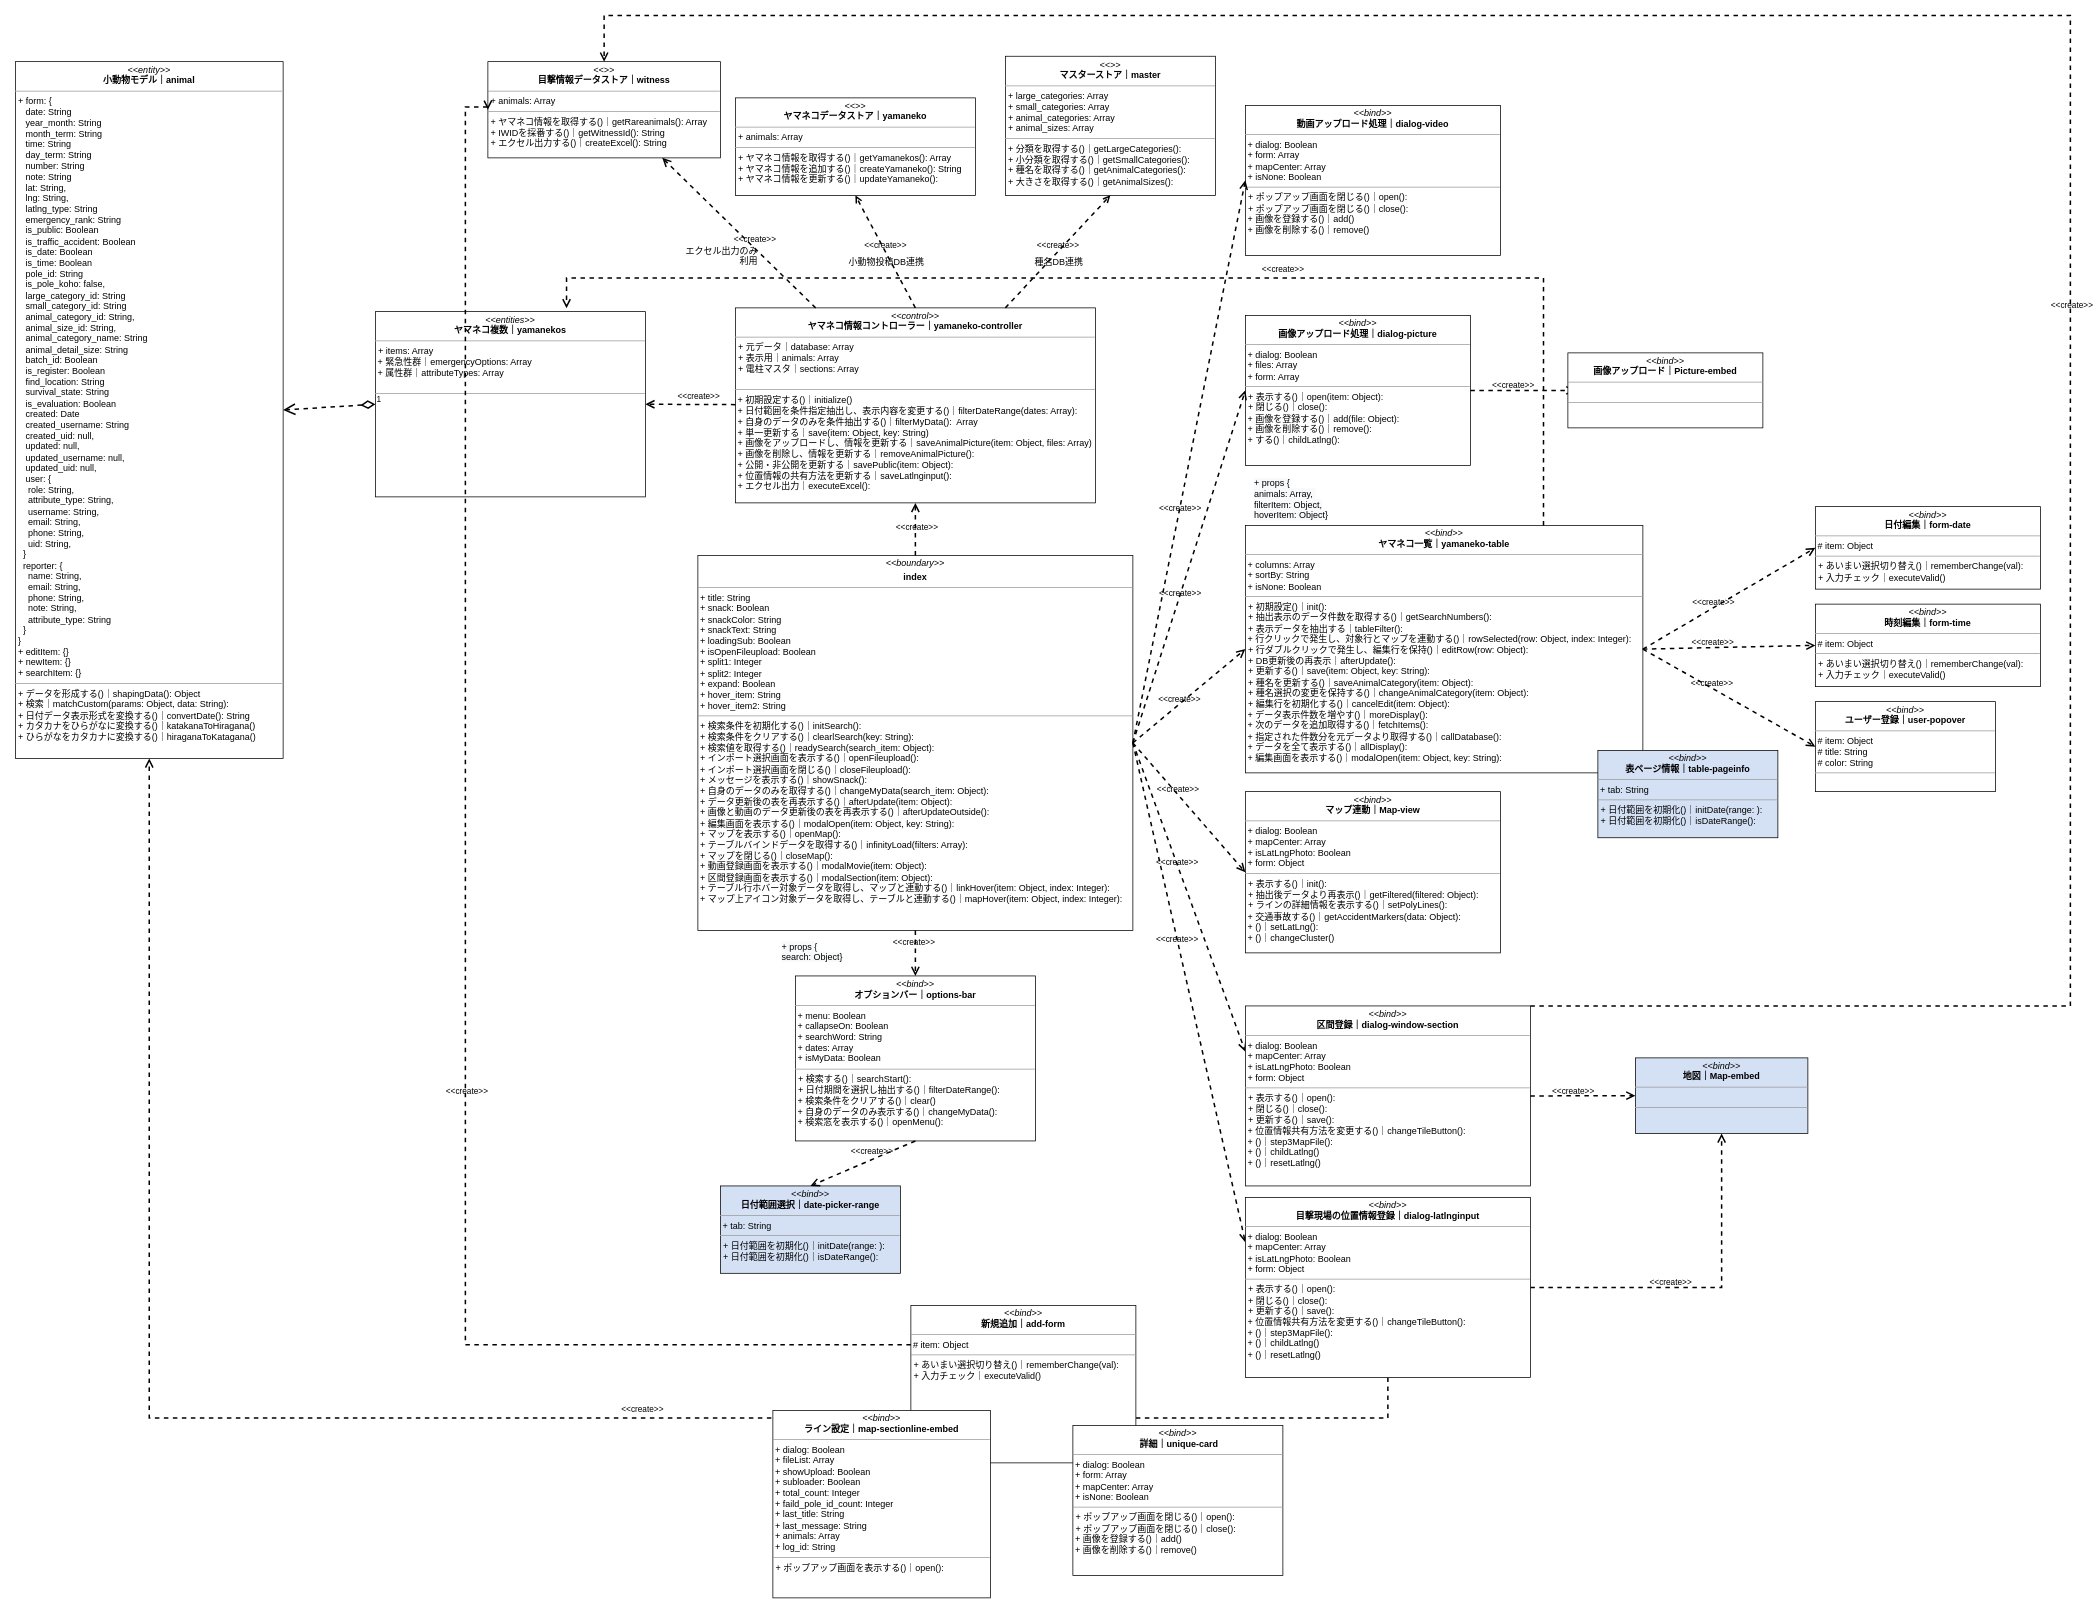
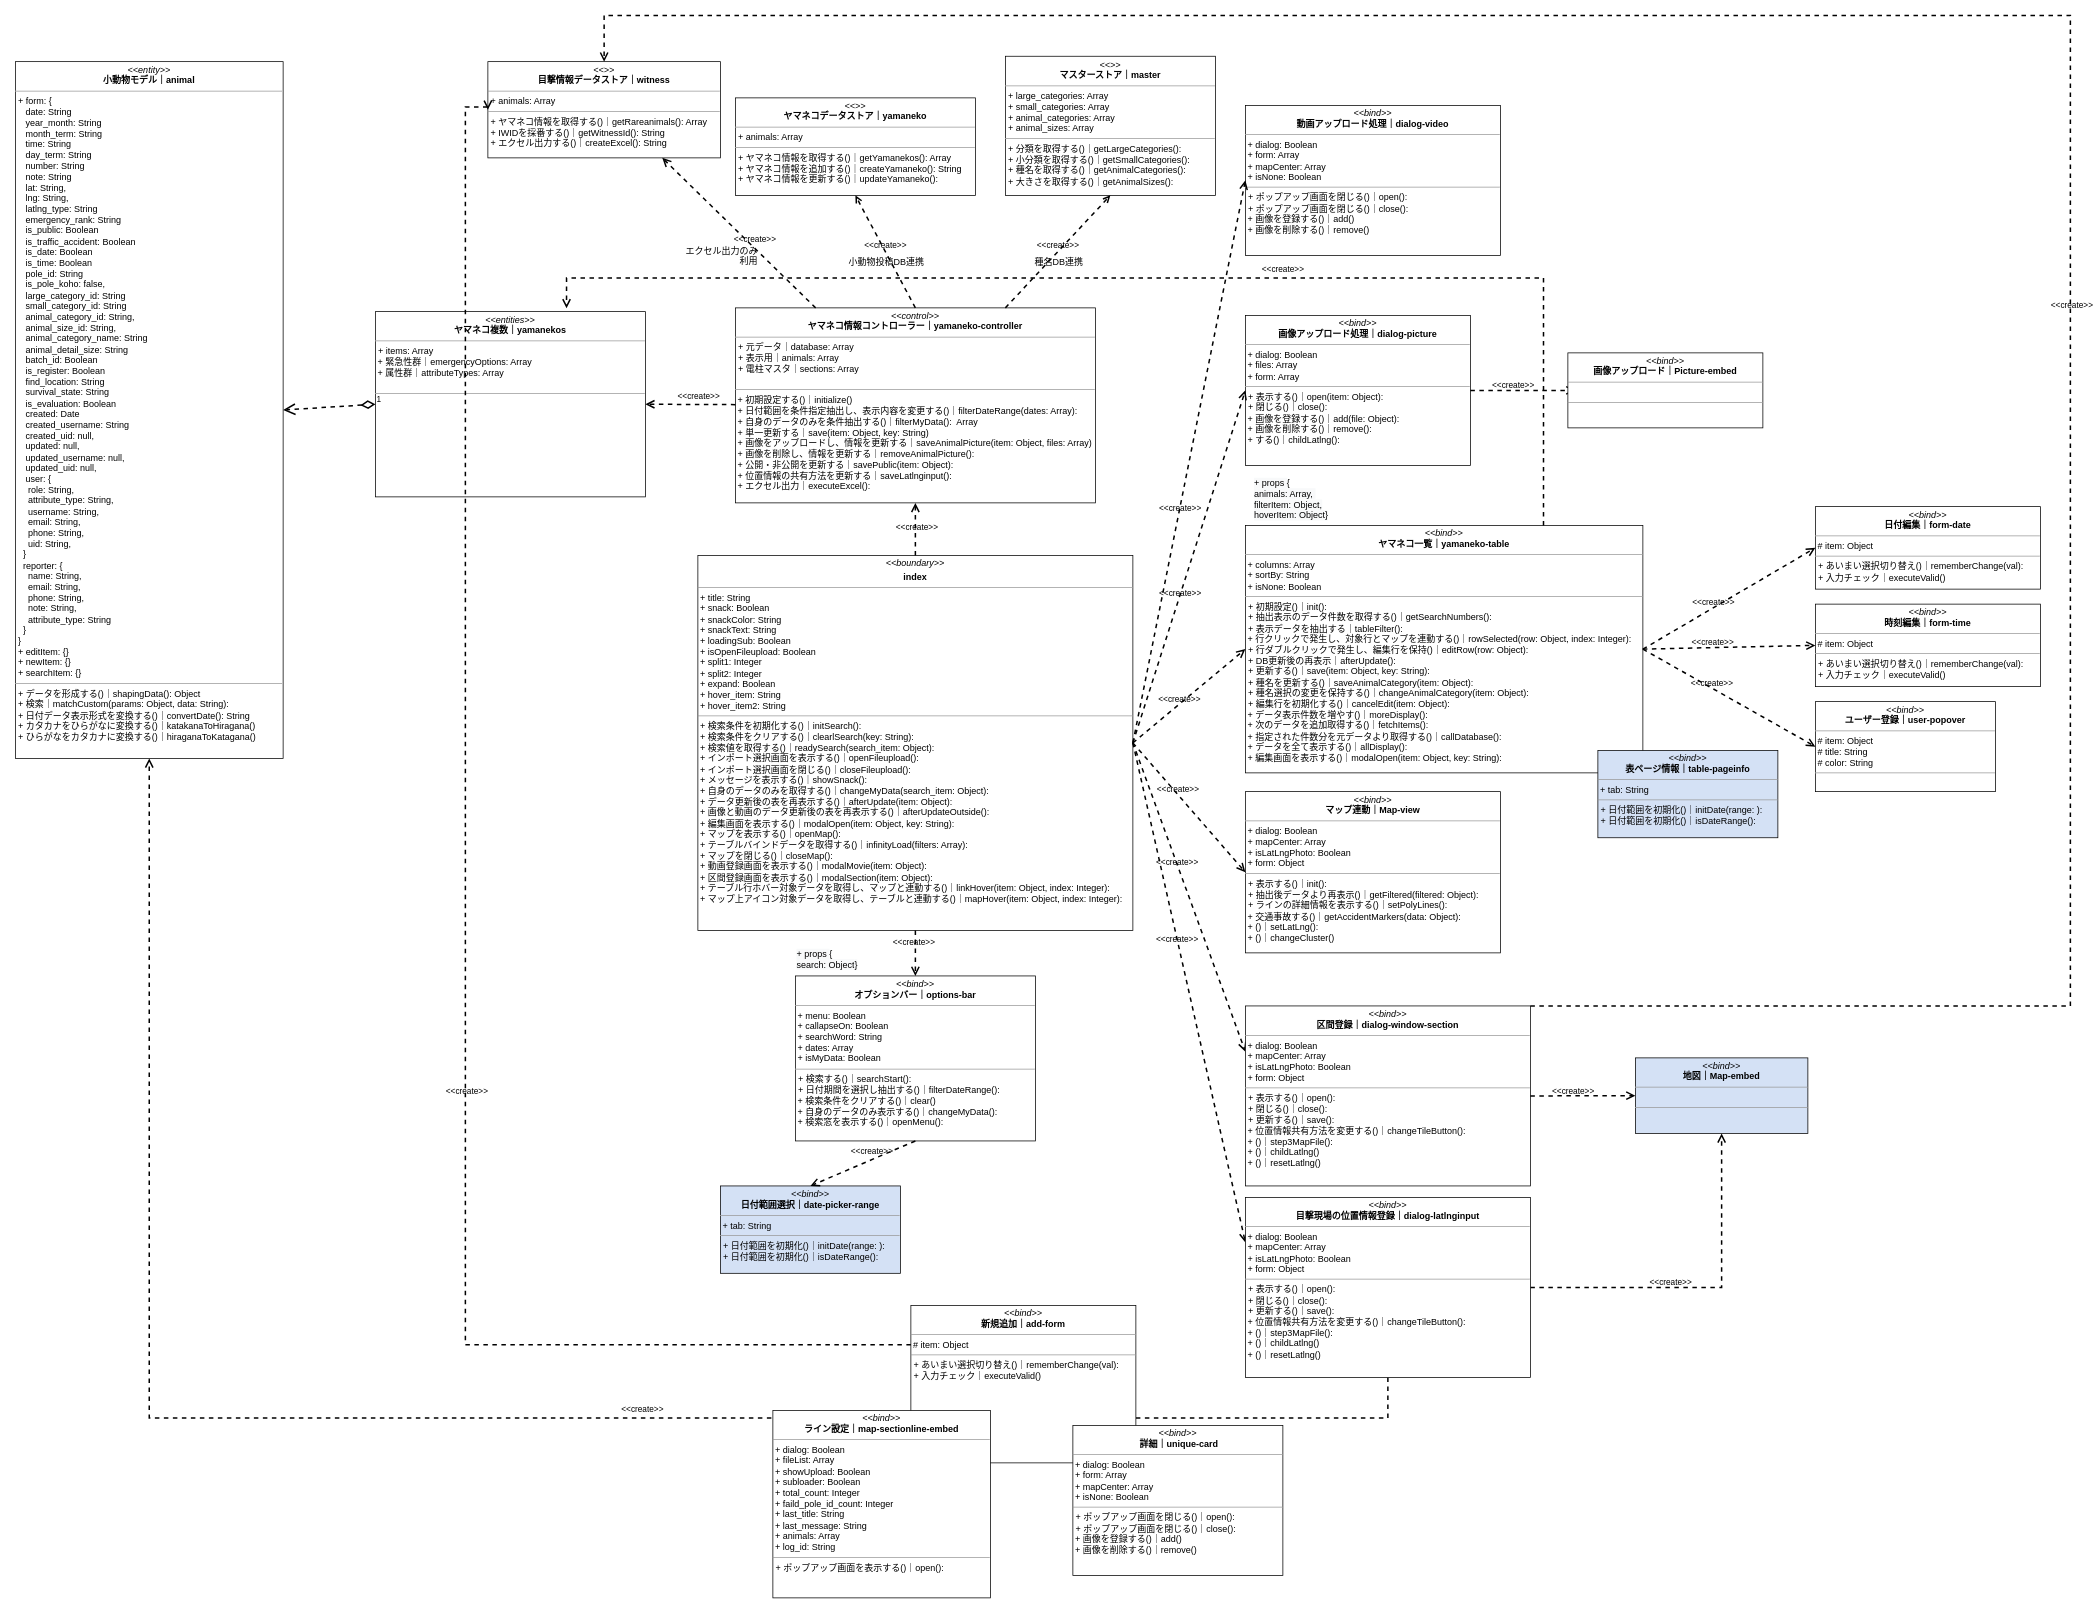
(822, 951) -> (837, 959)
